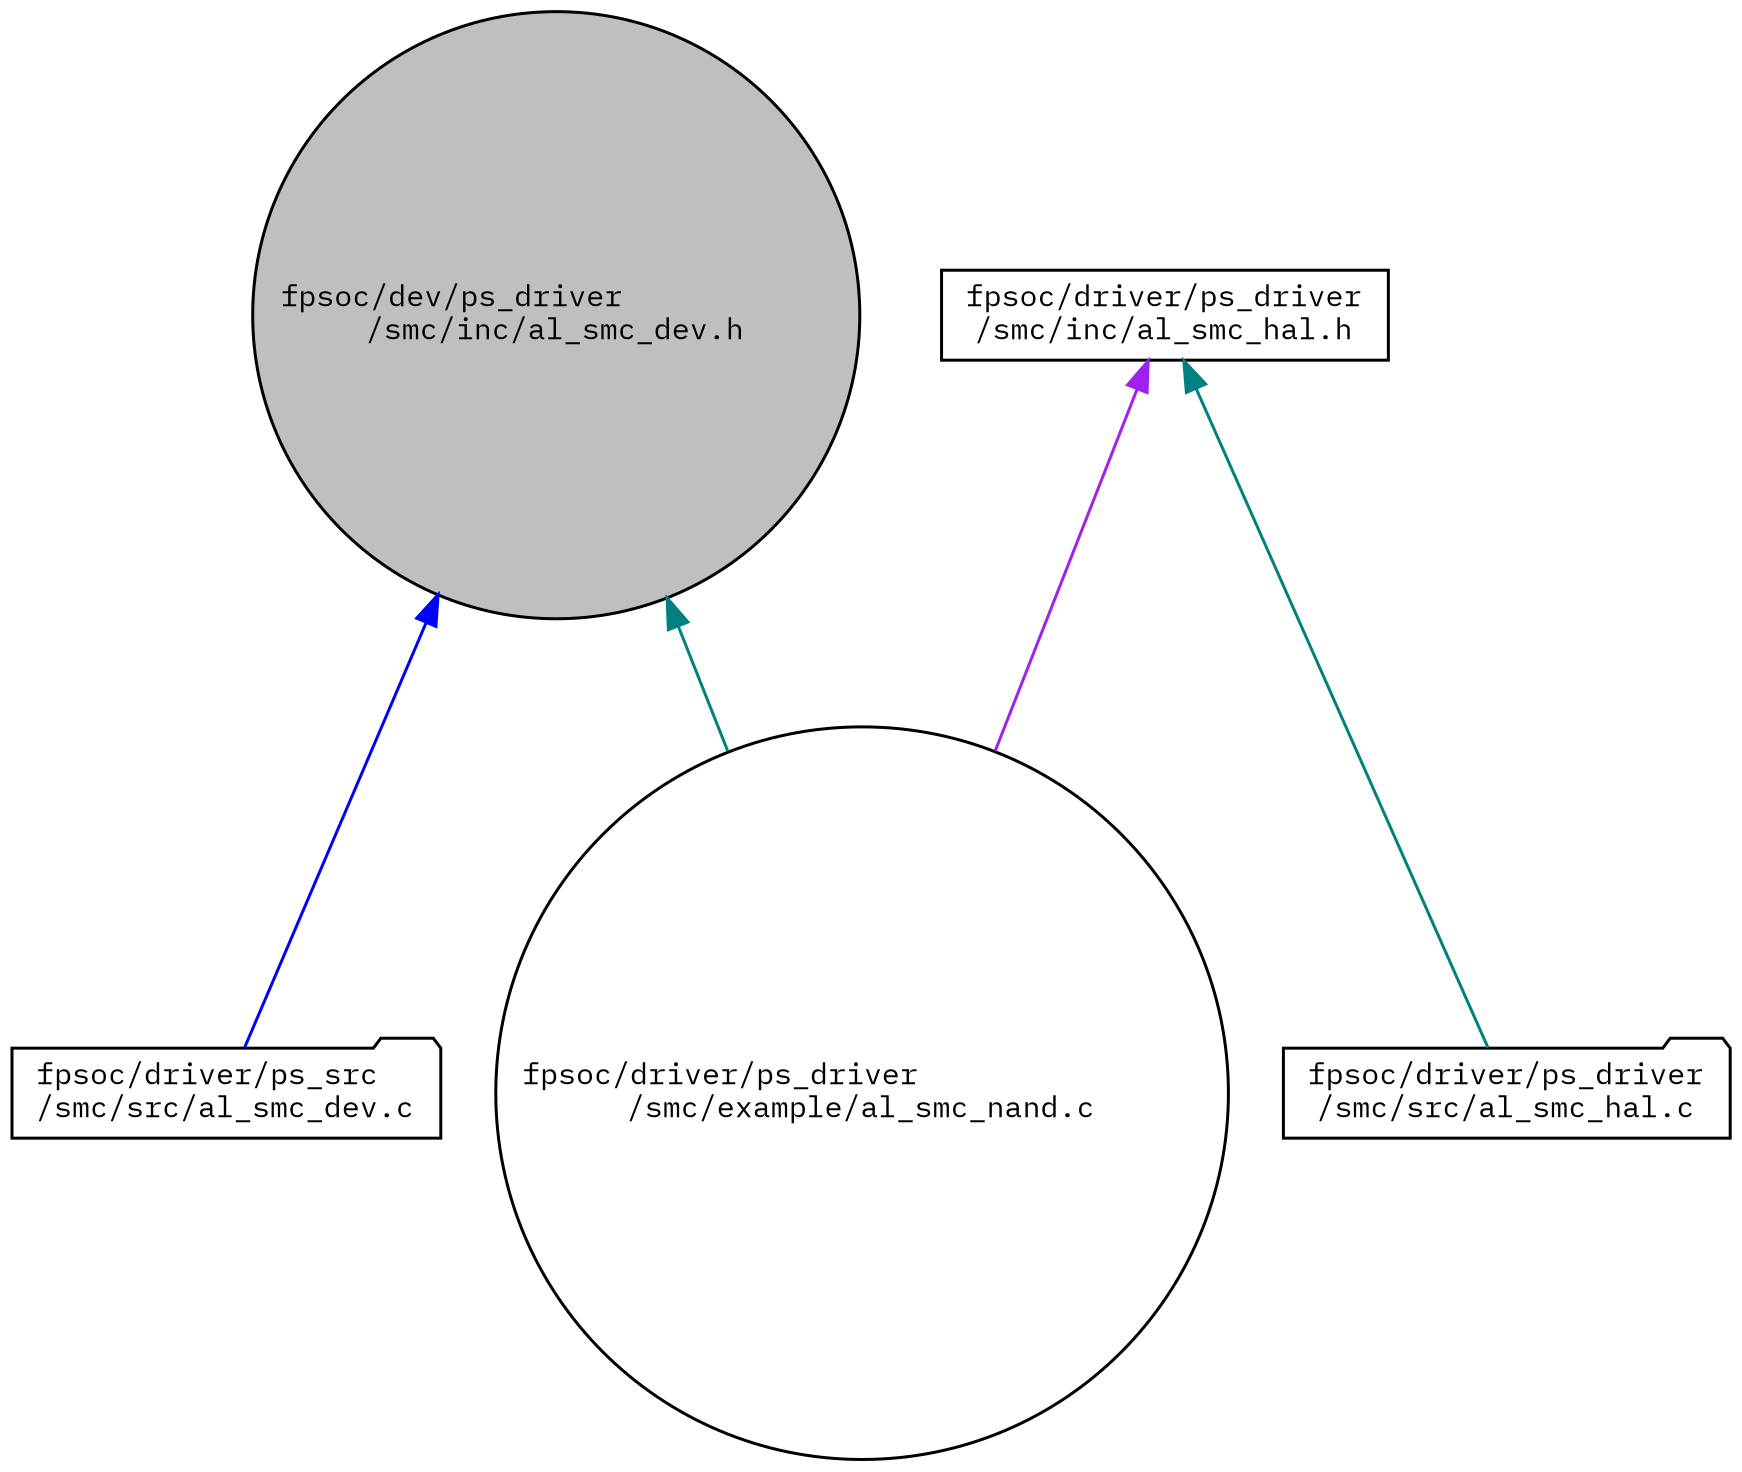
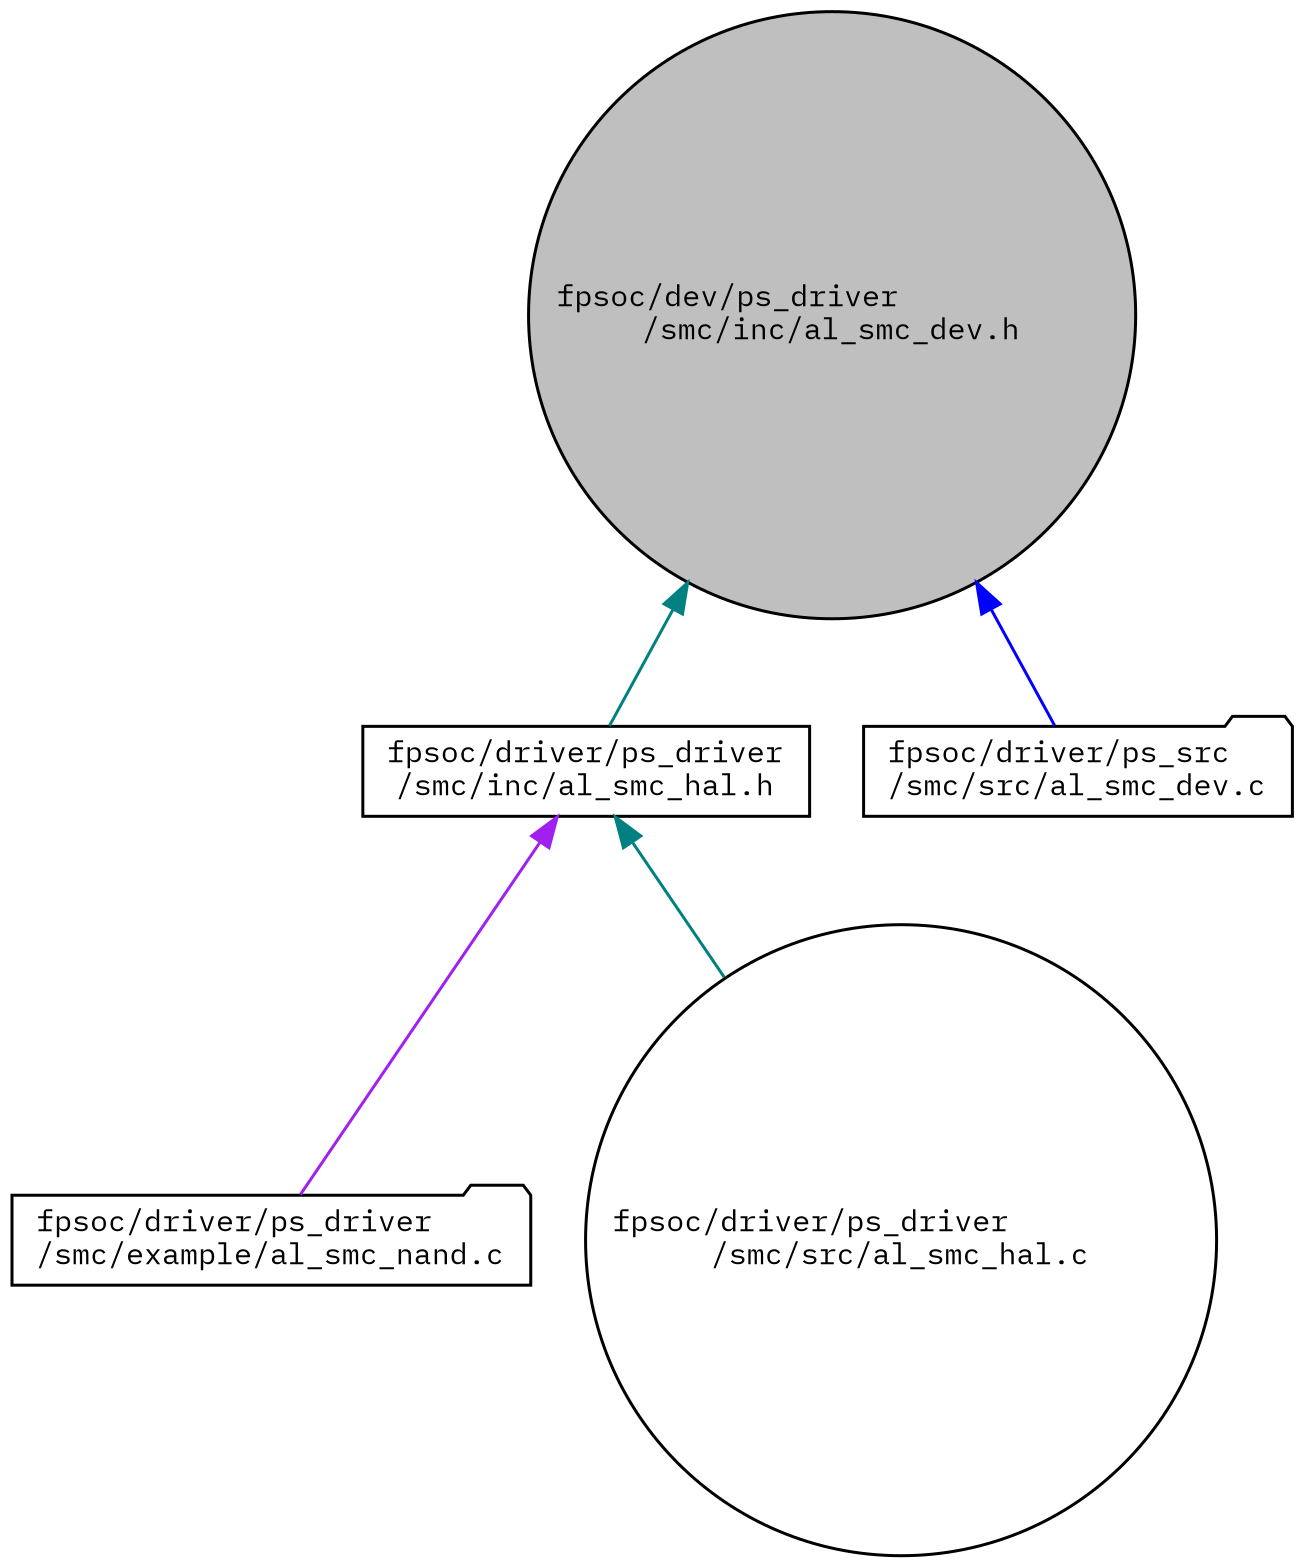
(703, 688) -> (641, 668)
(862, 1093) -> (271, 1240)
(1507, 1093) -> (901, 1240)
